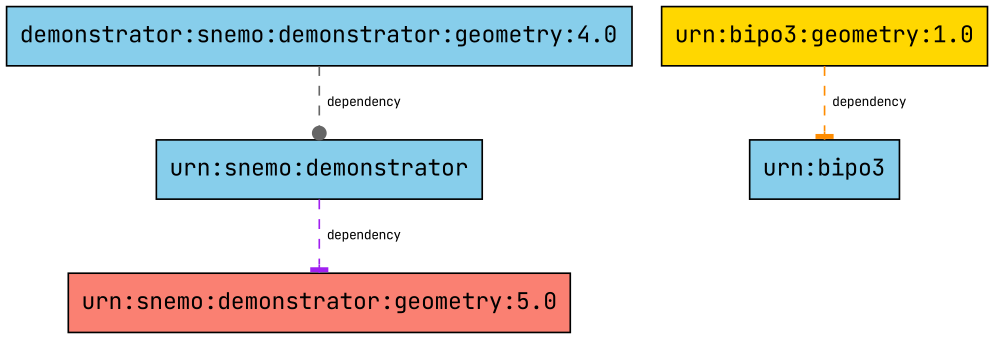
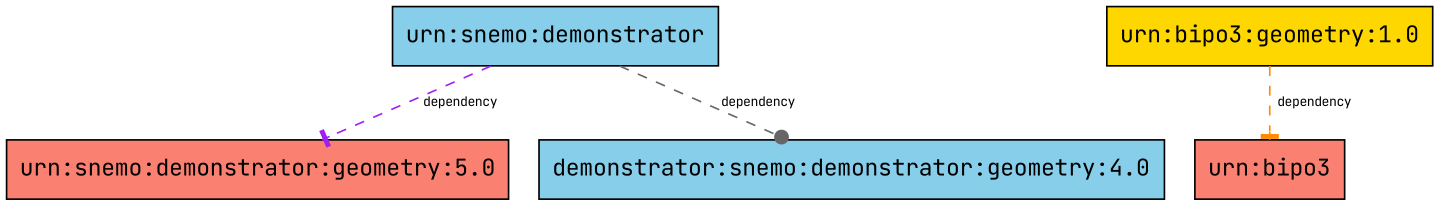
(319, 96) -> (697, 100)
(825, 170) -> (1270, 170)
